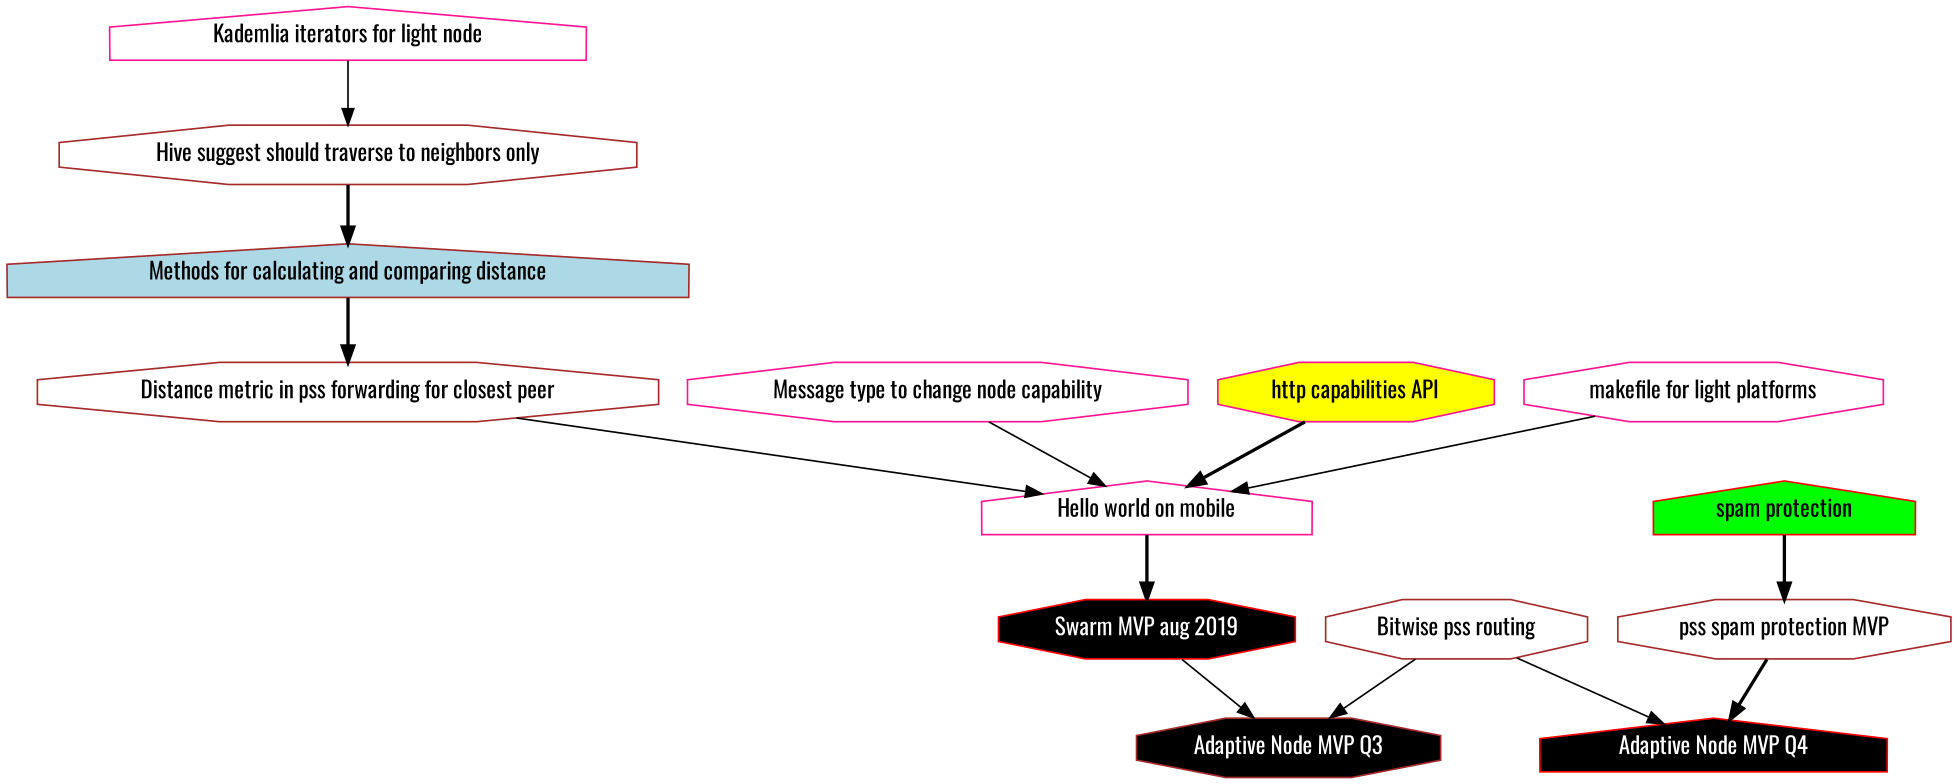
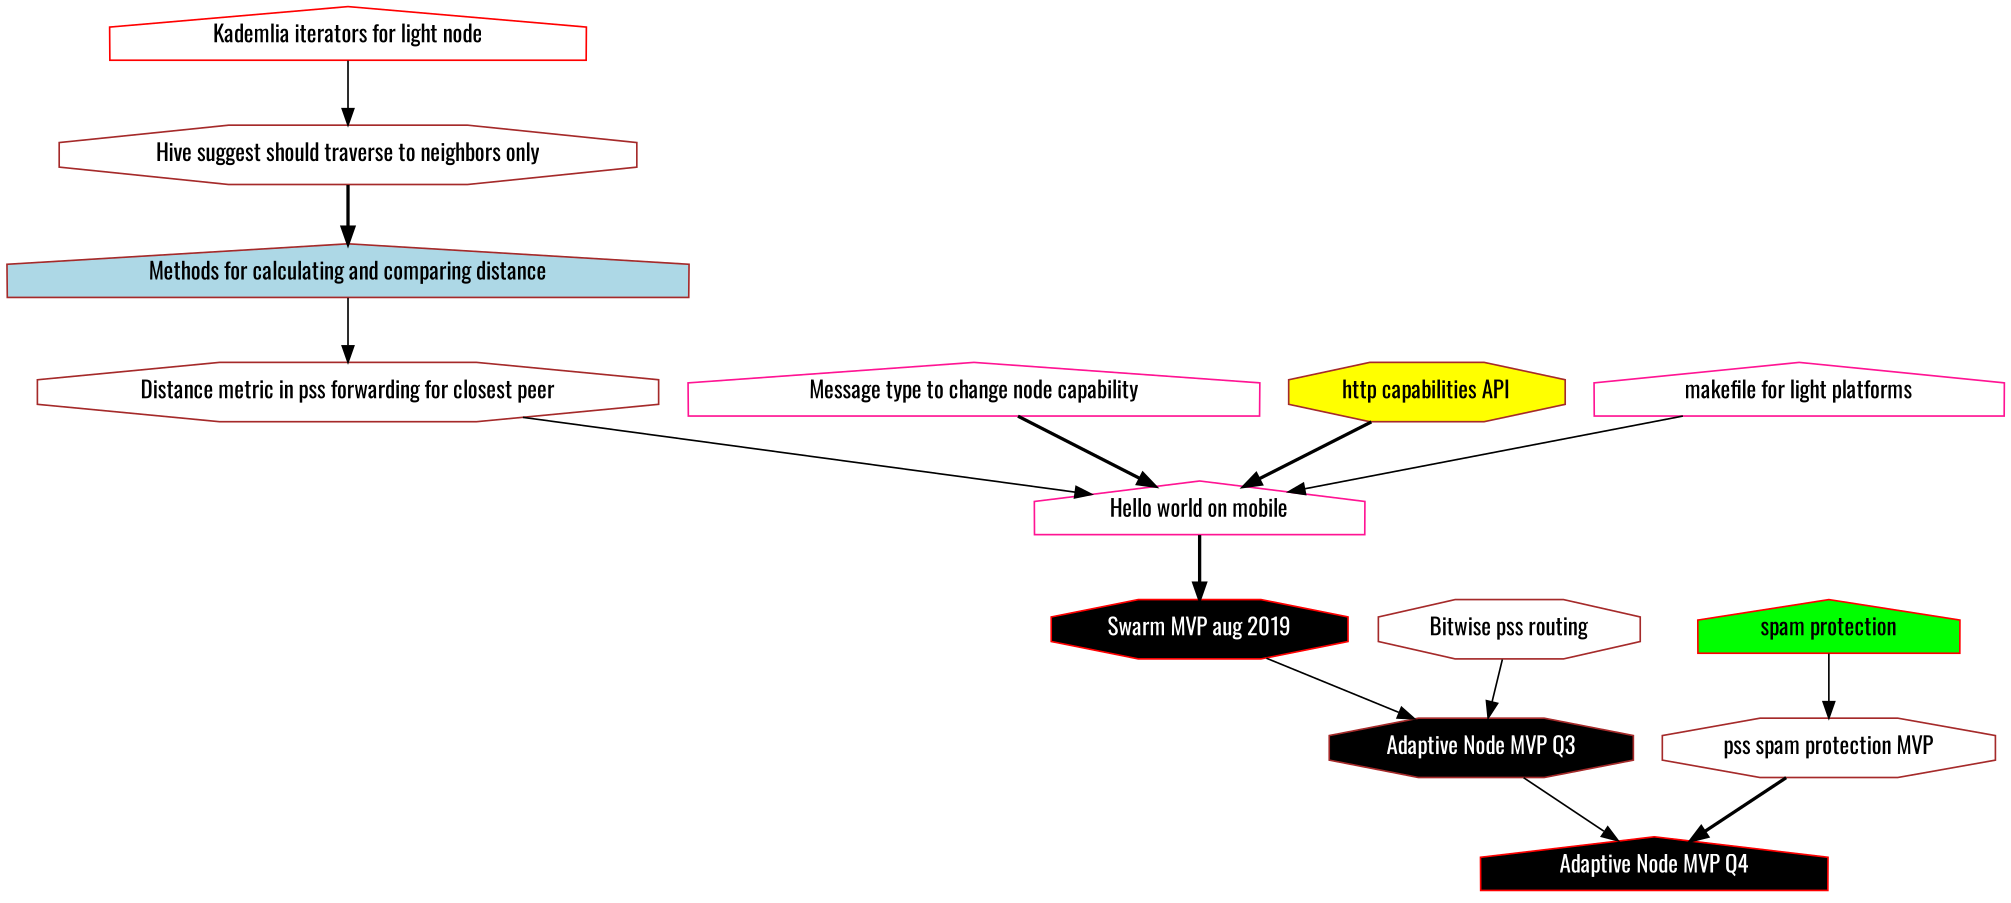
(348, 36) -> (348, 36)
(348, 322) -> (348, 322)
(938, 392) -> (974, 392)
(1356, 392) -> (1427, 392)
(1704, 392) -> (1799, 392)
(1040, 450) -> (1079, 447)
(1784, 559) -> (1829, 677)
(1583, 687) -> (1564, 804)
